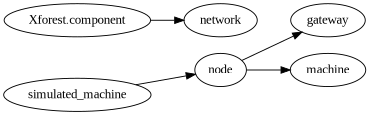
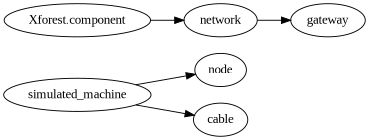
(268, 48) -> (269, 20)
(328, 70) -> none
none -> (221, 120)
